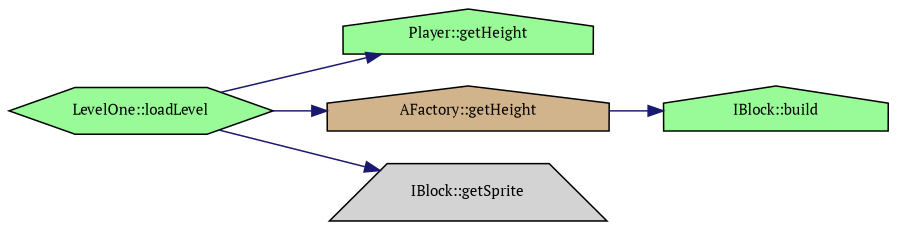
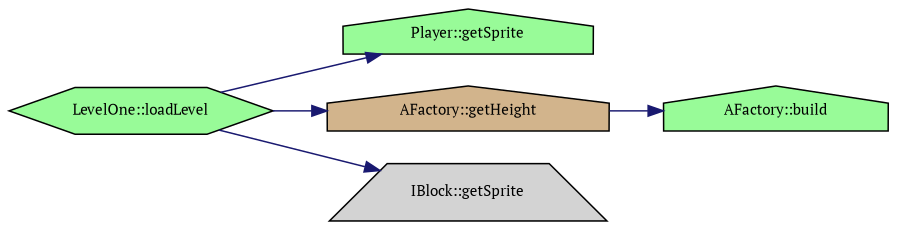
(468, 34) -> (468, 34)
(776, 111) -> (776, 111)
